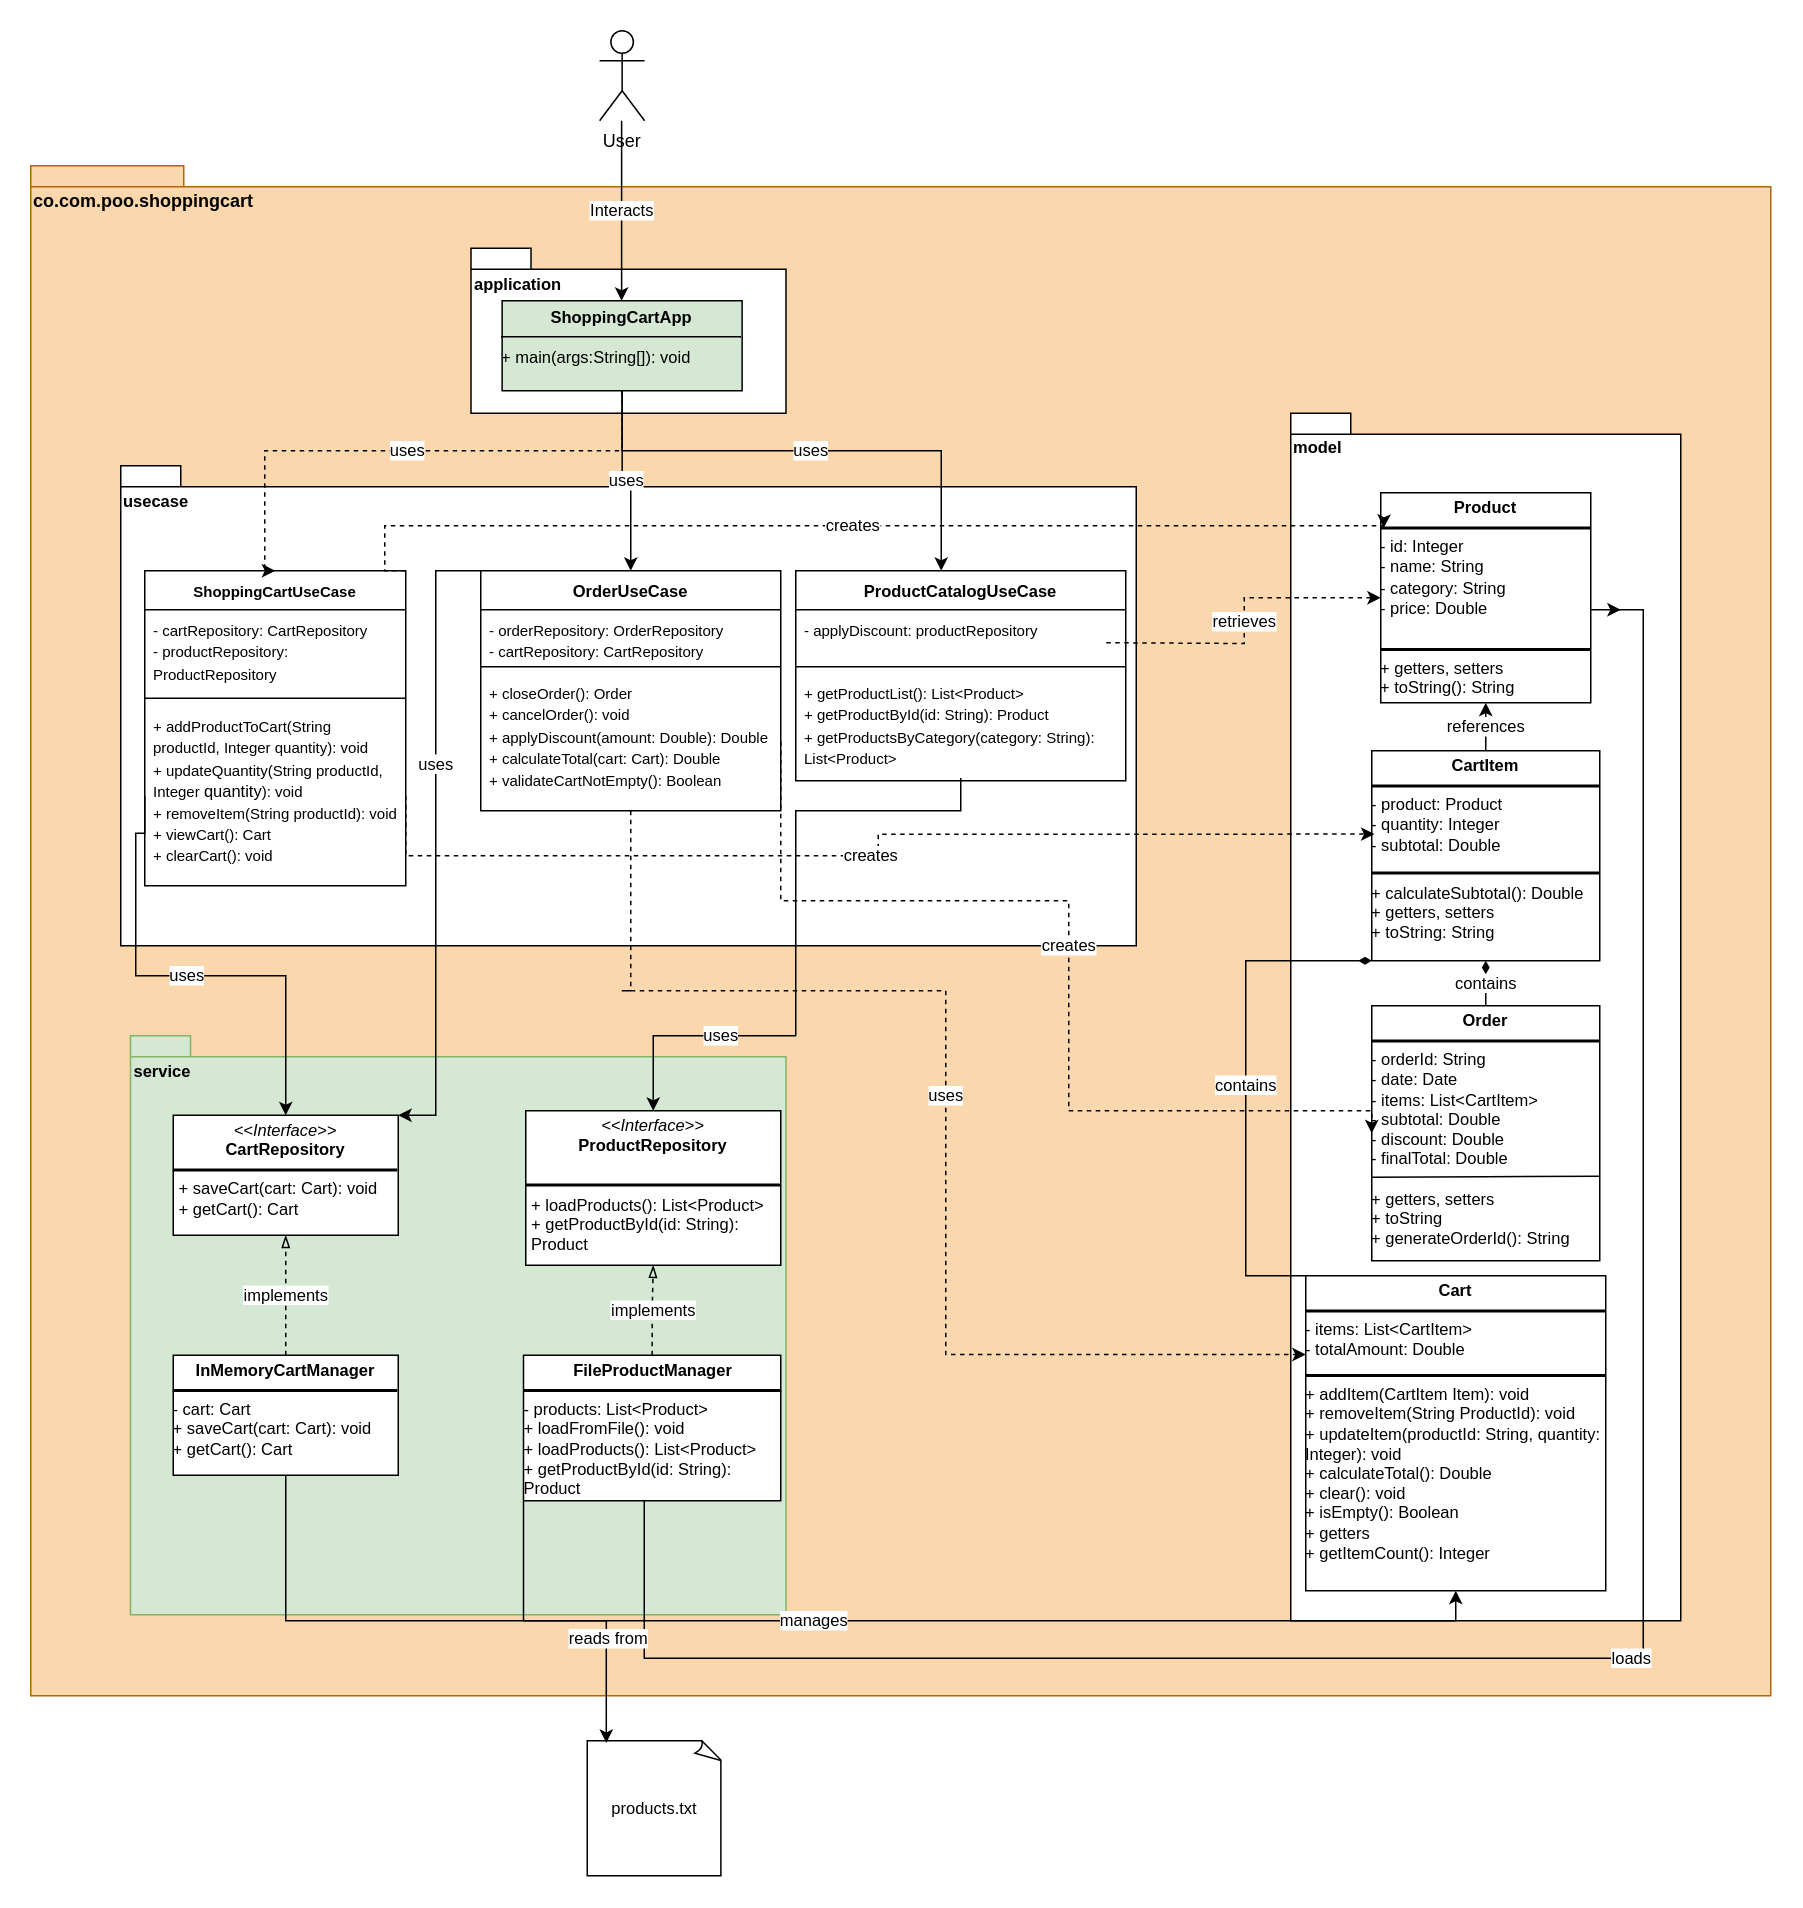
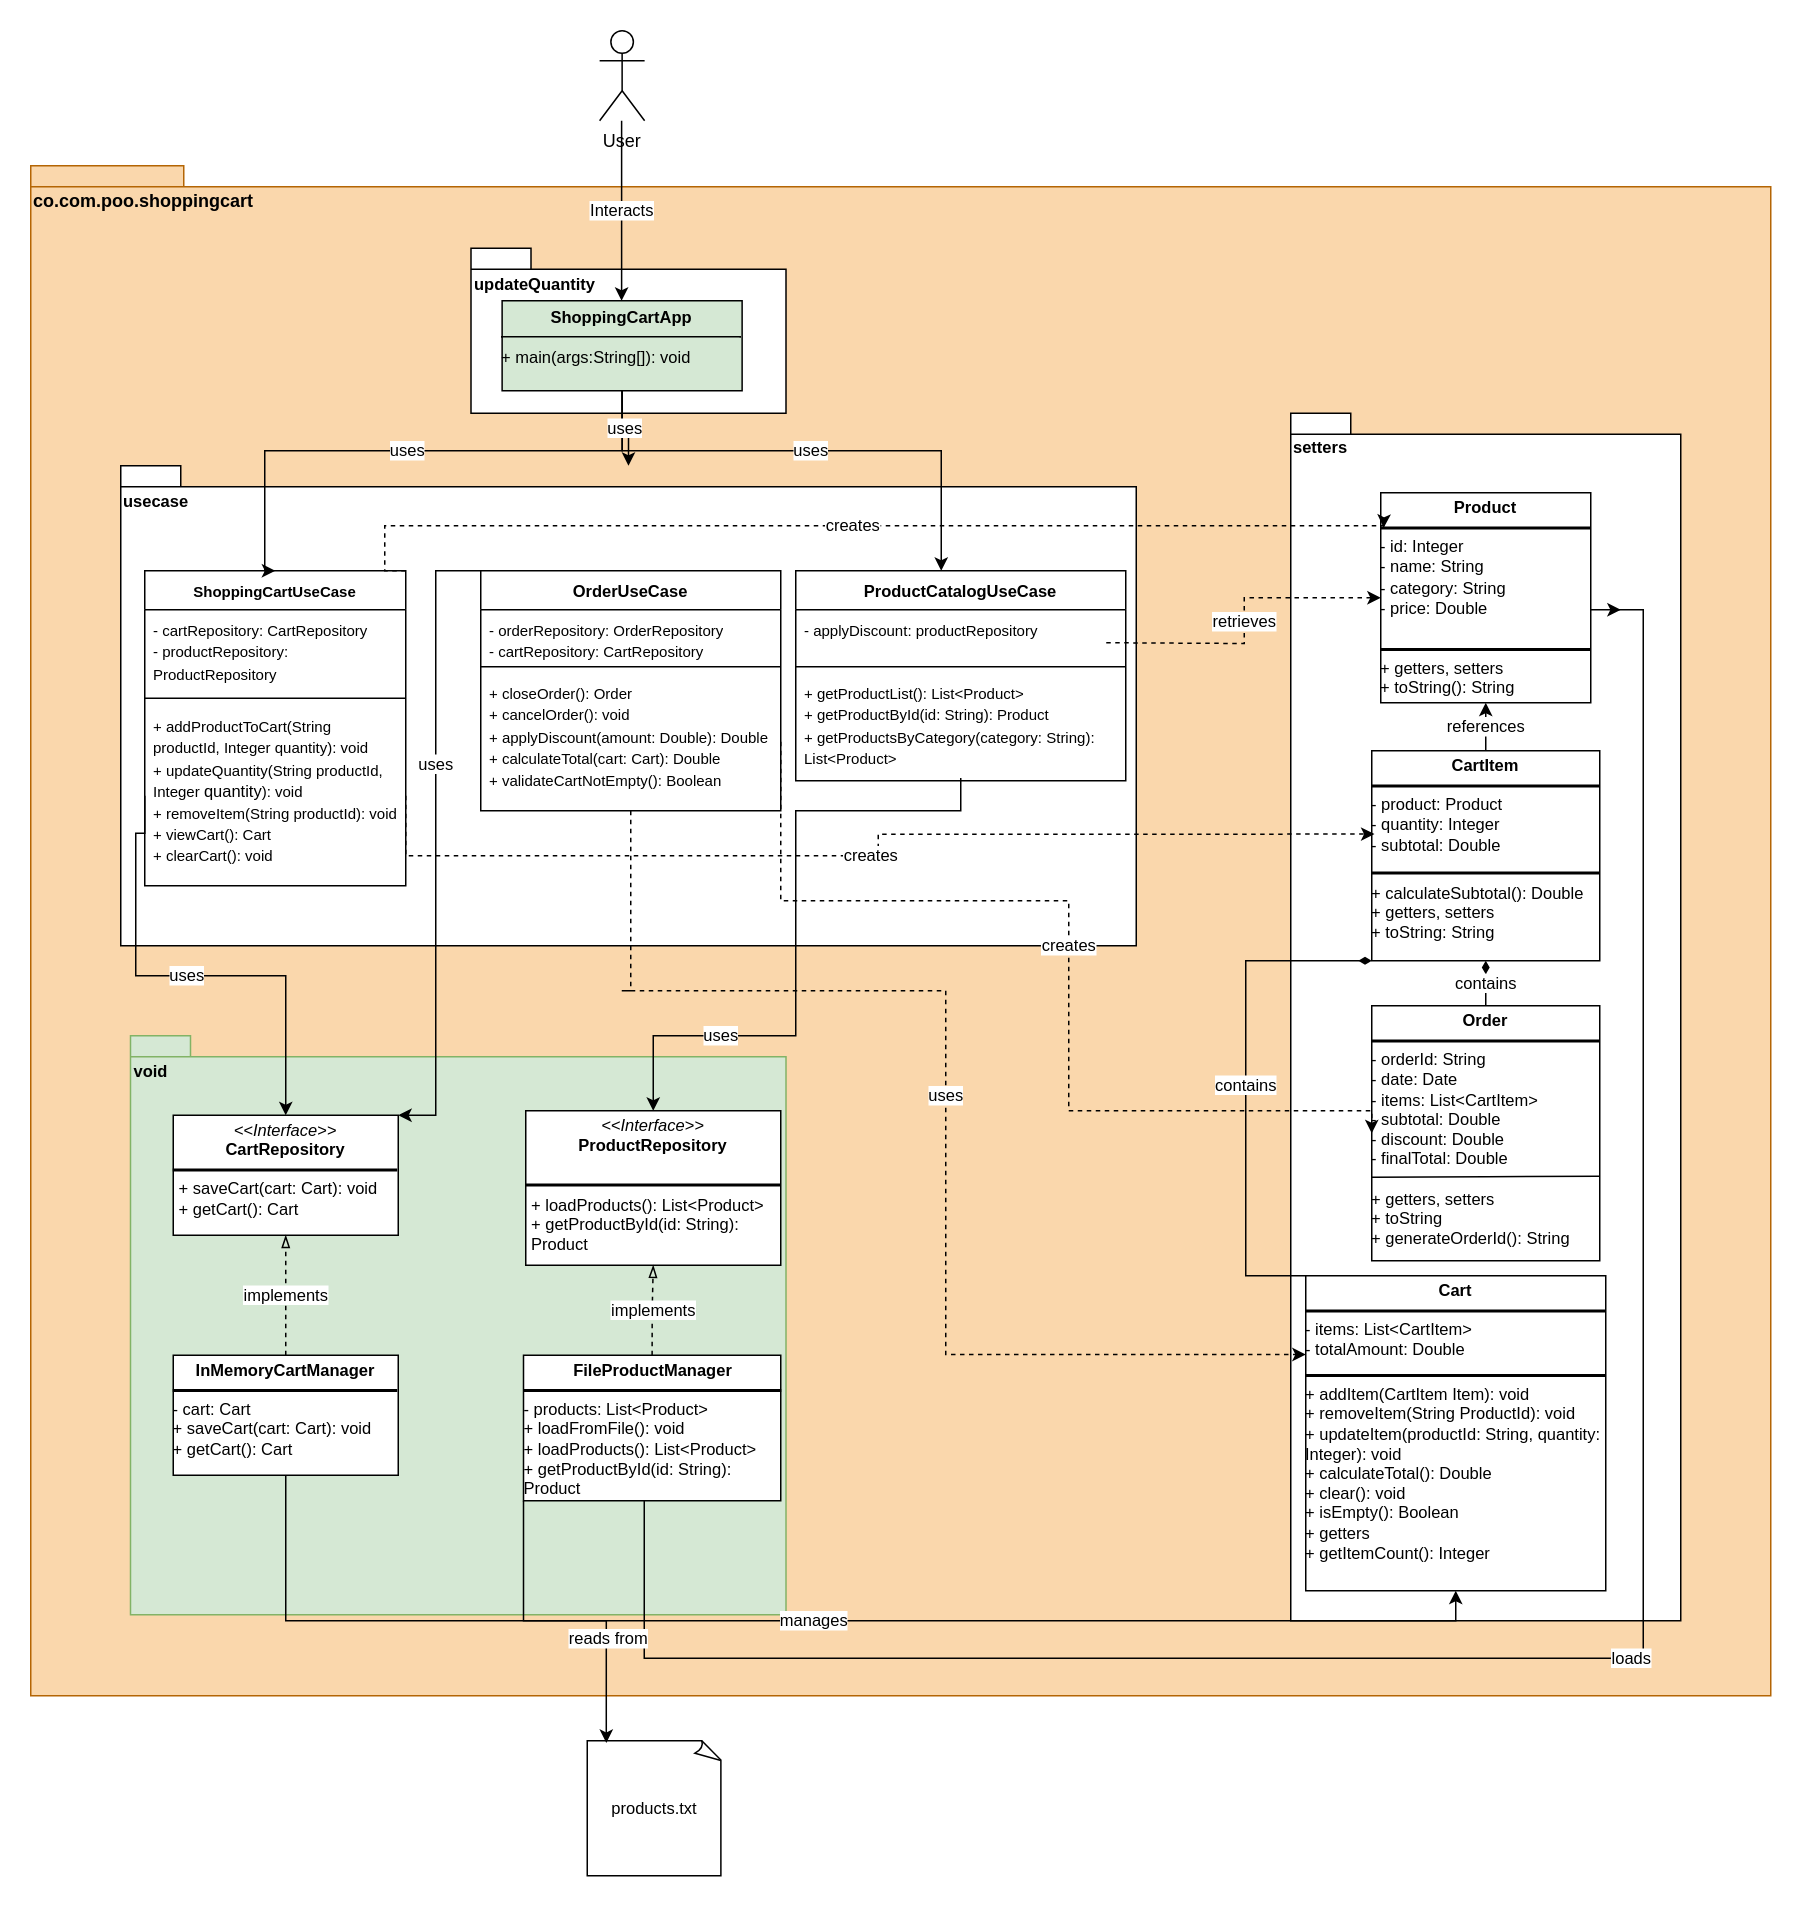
(523, 285) -> (543, 285)
(1315, 449) -> (1326, 449)
(271, 451) -> (271, 451)
(631, 503) -> (629, 441)
(167, 1072) -> (152, 1072)
